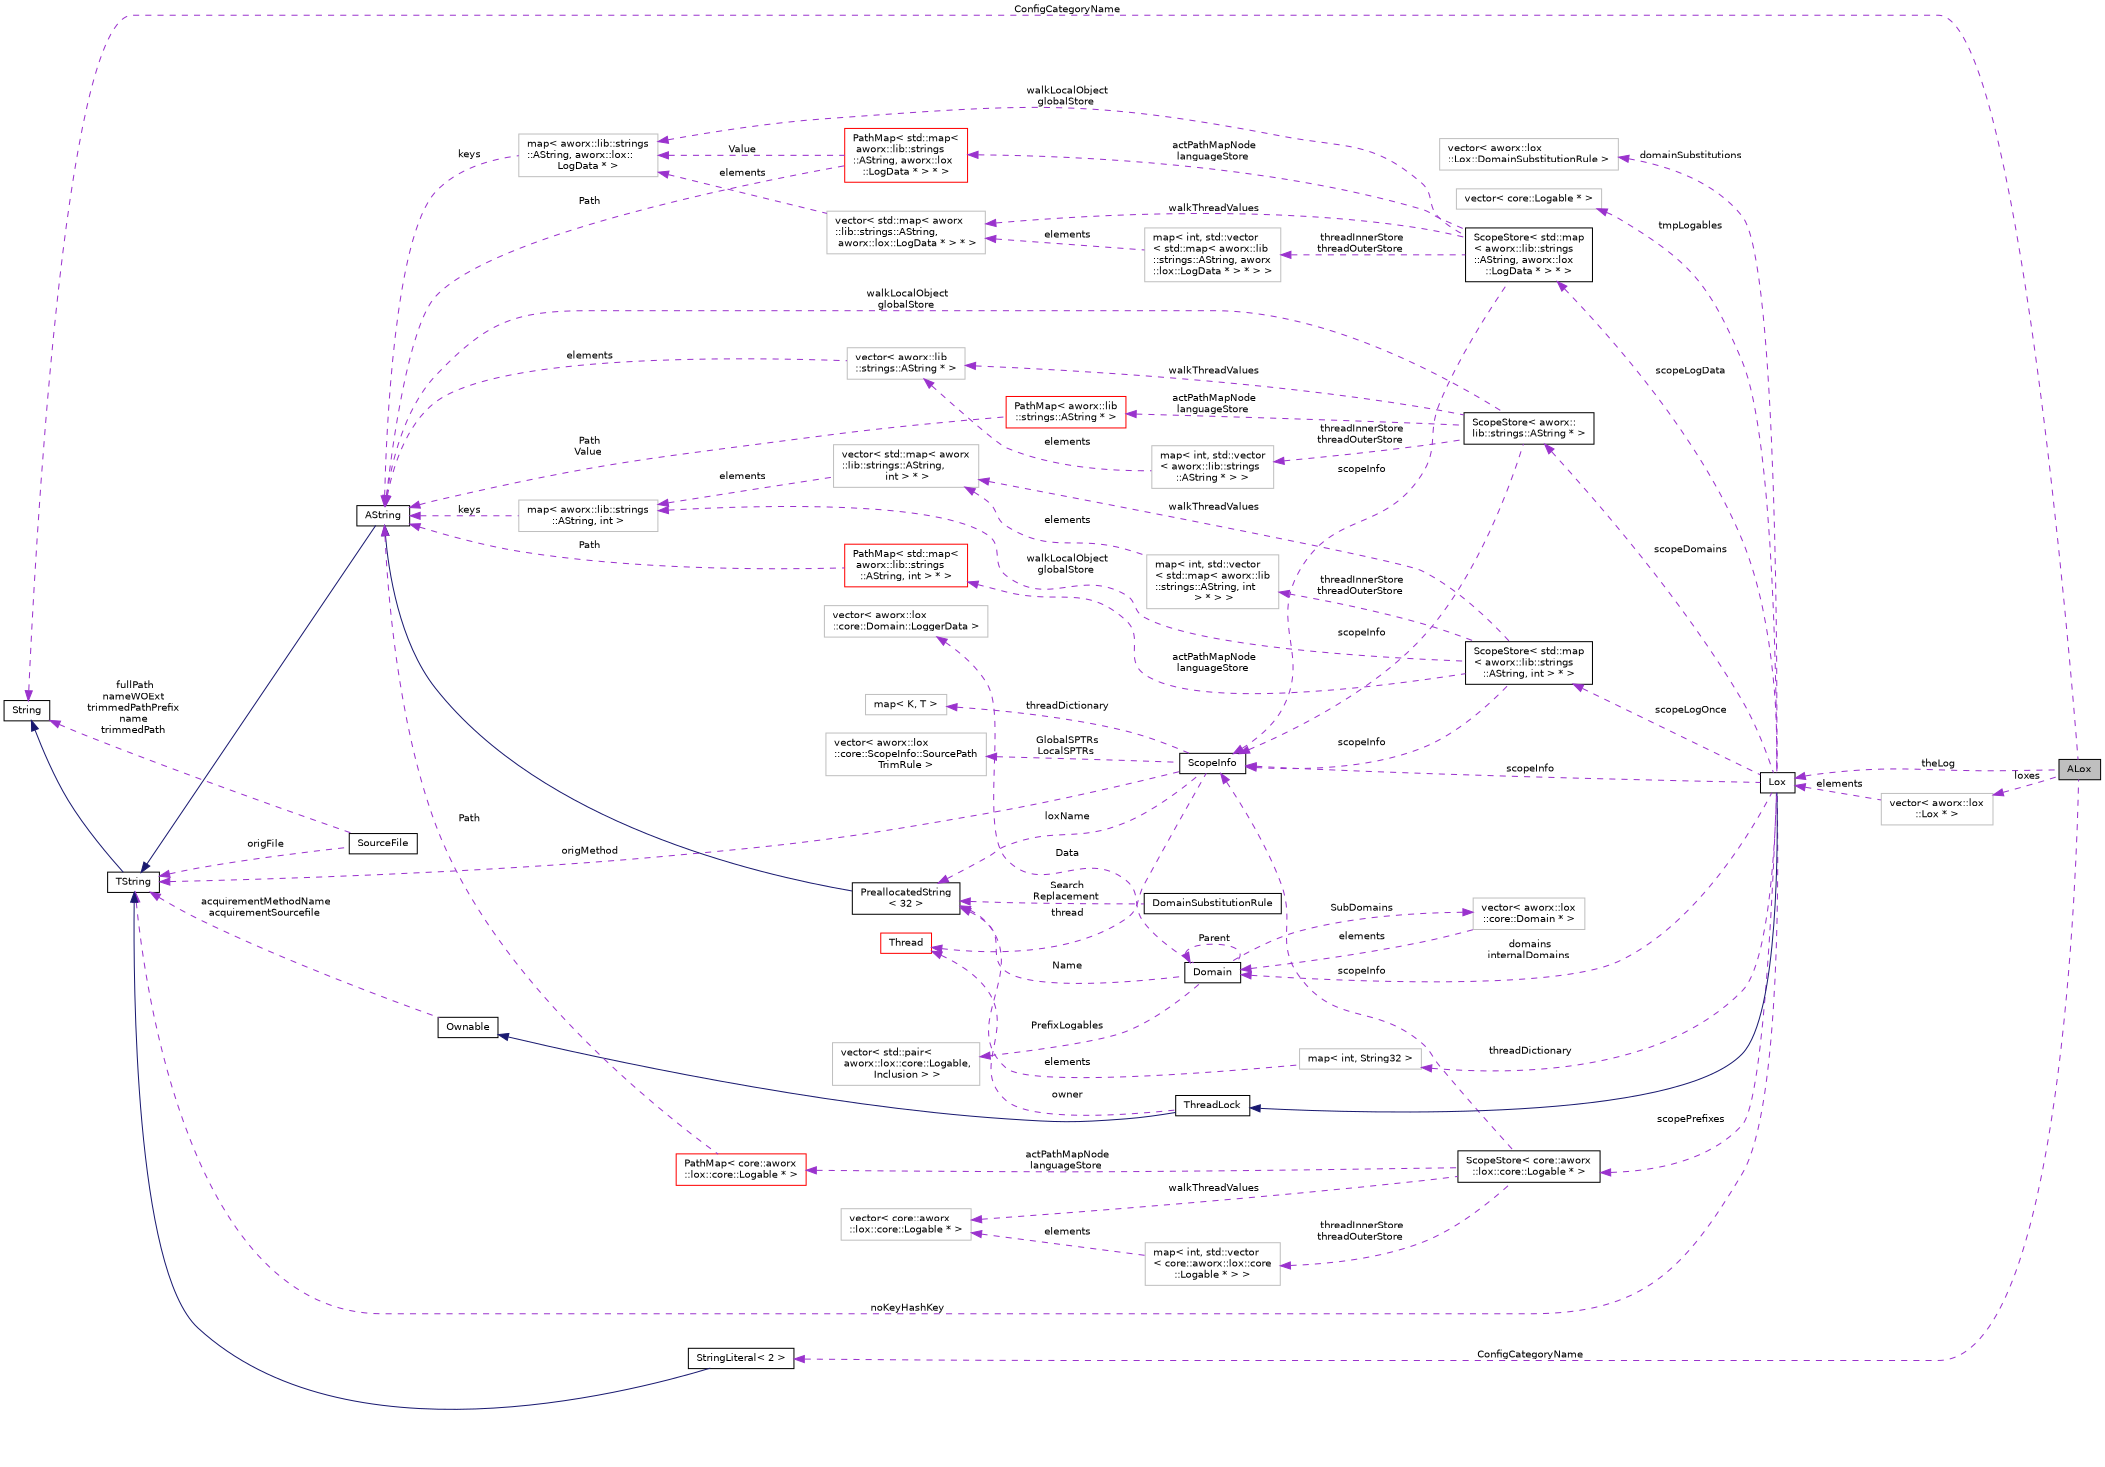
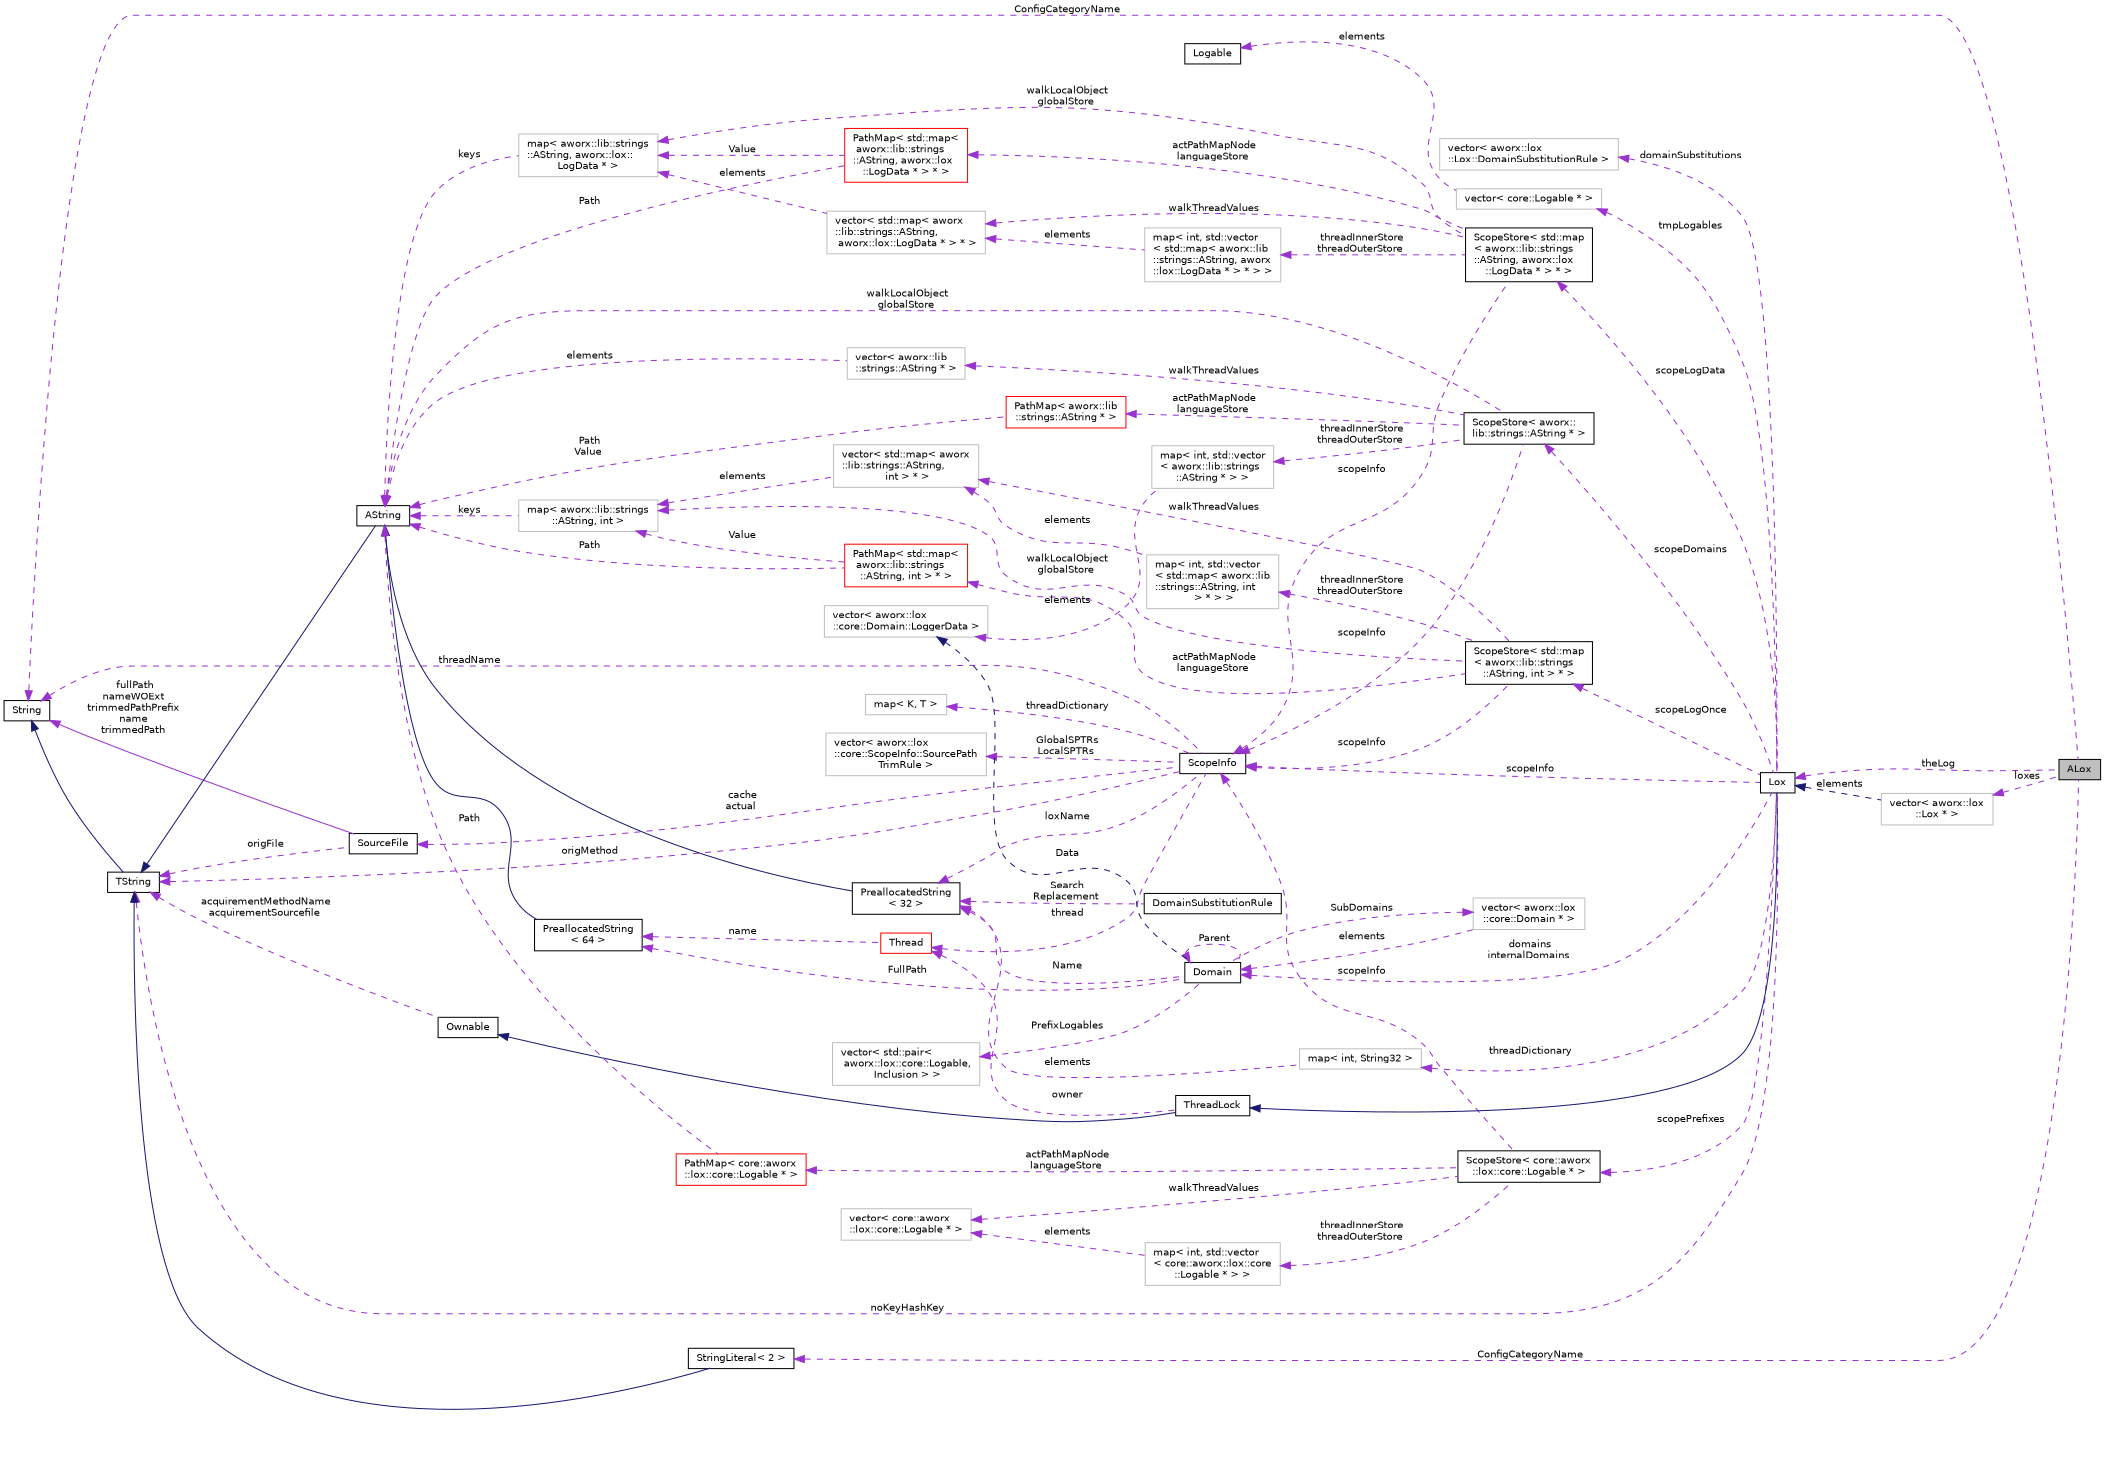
none -> (1213, 54)
(1030, 456) -> (1125, 607)
none -> (744, 552)
none -> (635, 666)
(213, 784) -> (213, 784)
(1843, 794) -> (1843, 794)
none -> (804, 812)
(1007, 859) -> (1007, 859)
none -> (588, 935)
